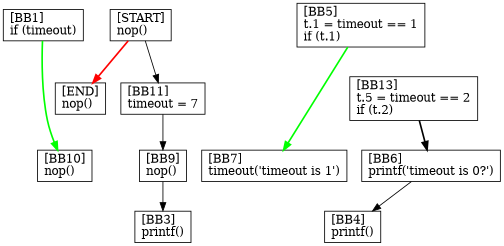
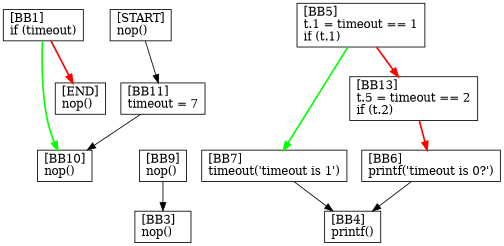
none -> (385, 58)
(113, 59) -> (60, 58)
(163, 128) -> (117, 130)
(422, 131) -> (422, 131)
none -> (310, 194)
(163, 227) -> (163, 227)
